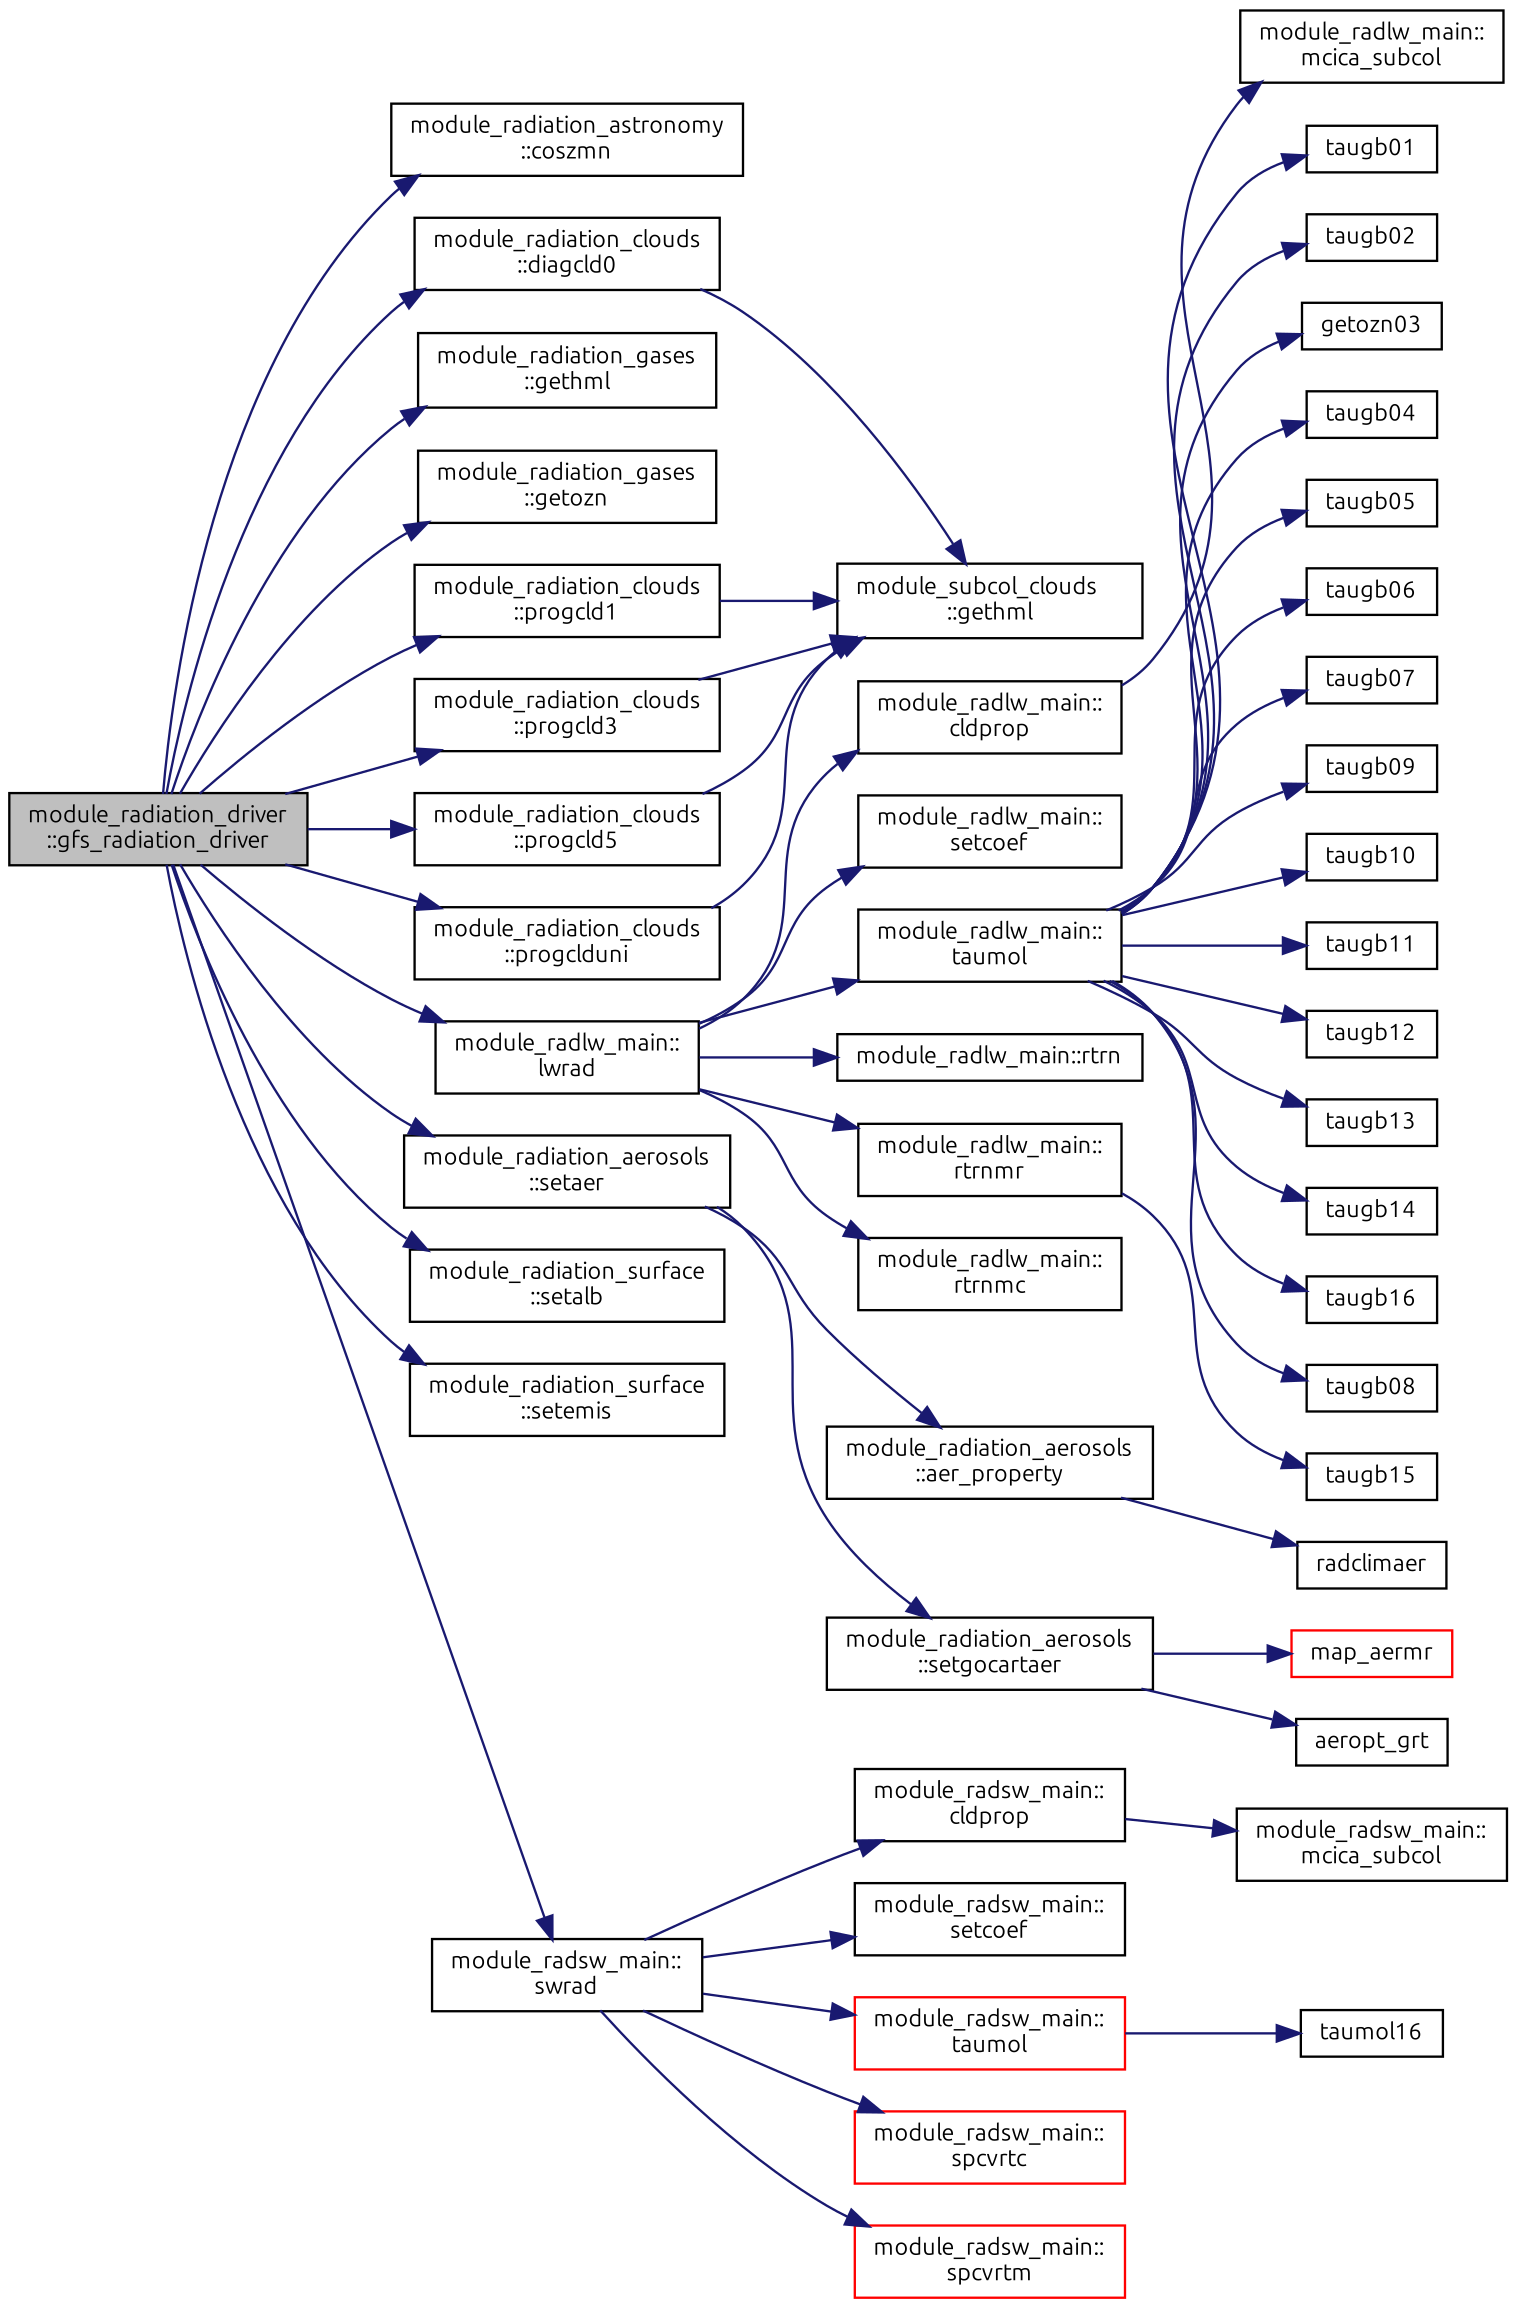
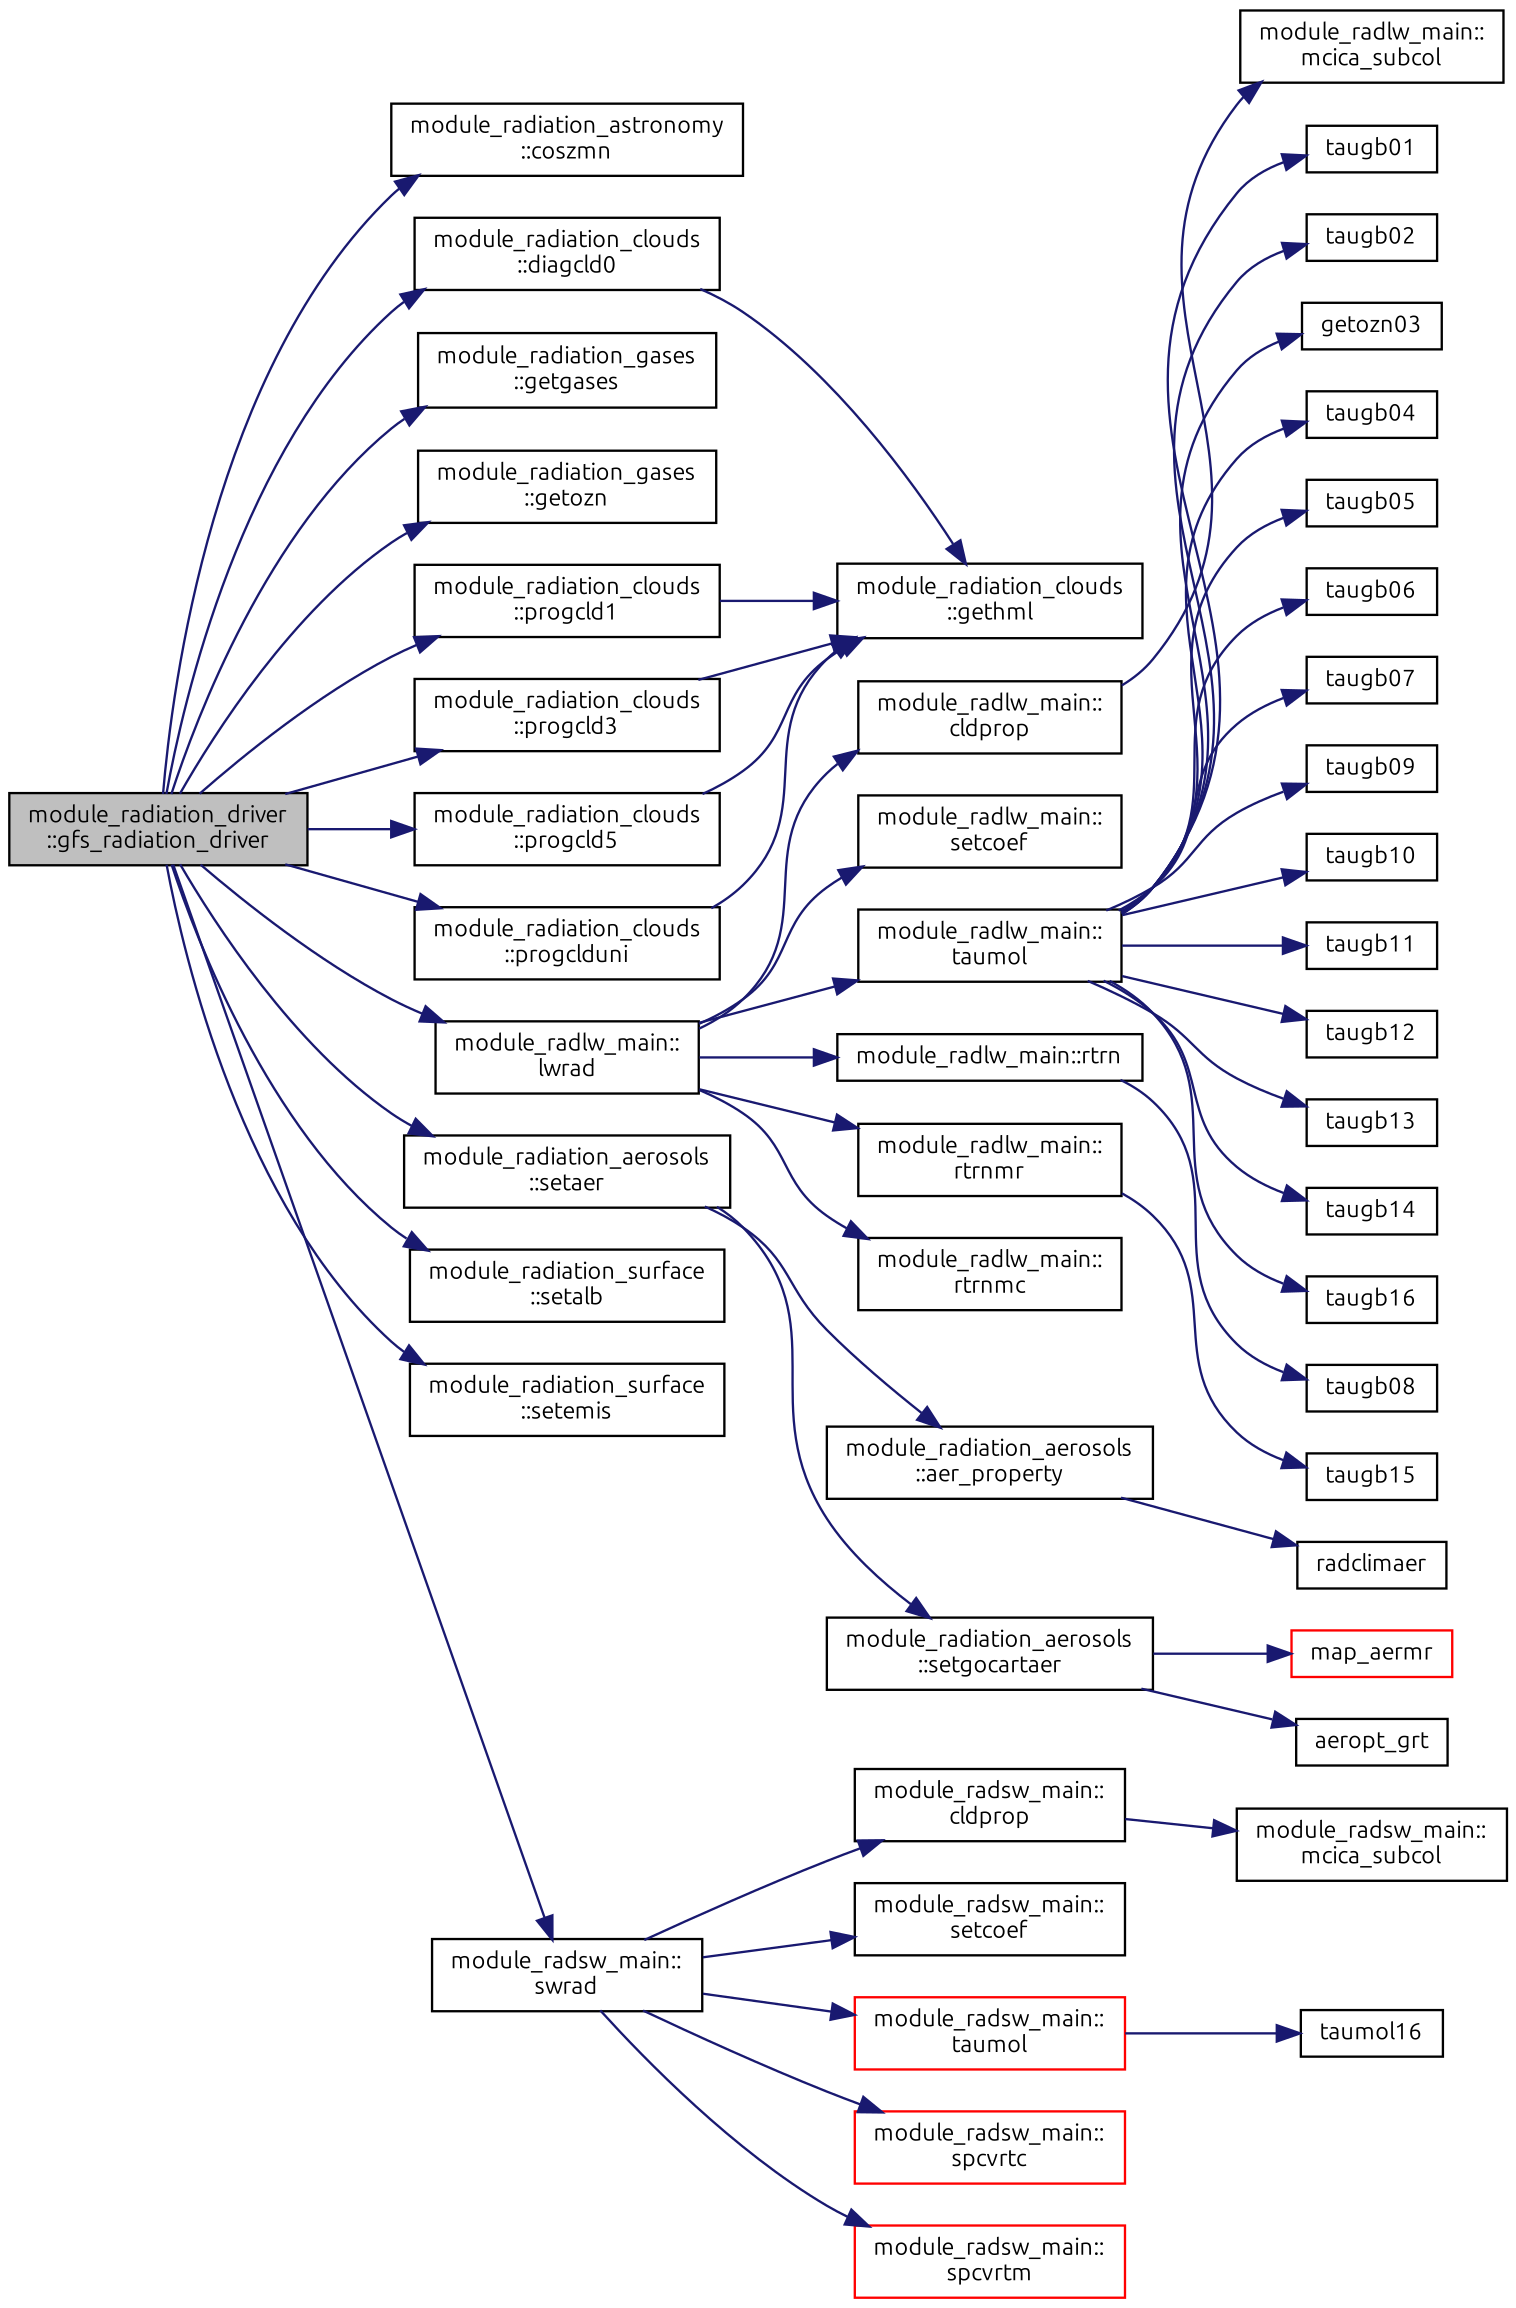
(567, 370) -> (567, 370)
(990, 601) -> (990, 601)
(1191, 1216) -> (1196, 1230)
